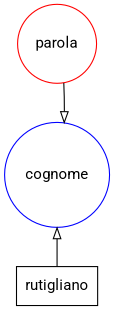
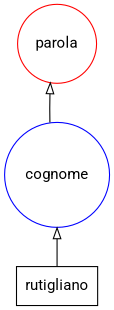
(64, 97) -> (50, 108)
